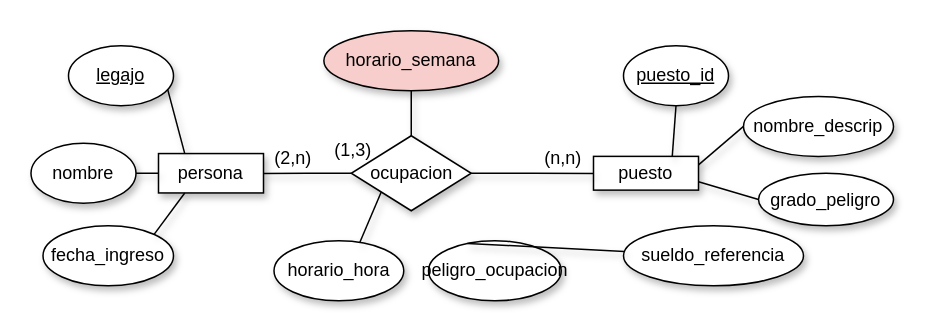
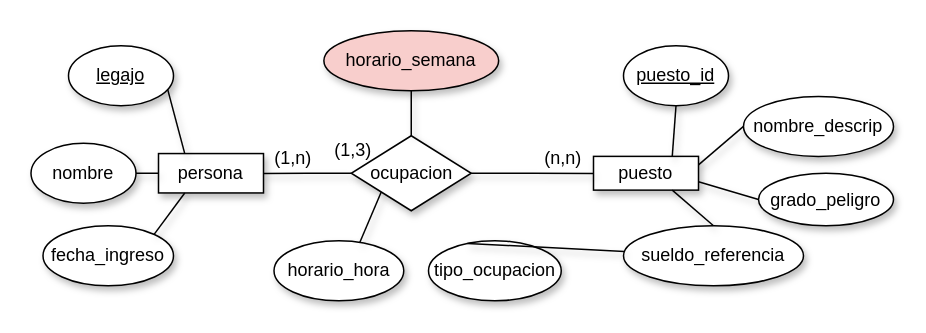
(293, 158) -> (293, 158)
none -> (693, 208)
(495, 271) -> (495, 271)
